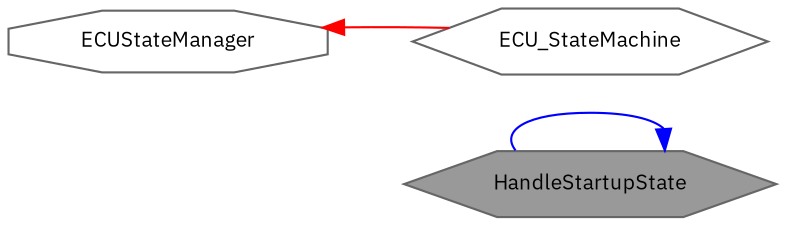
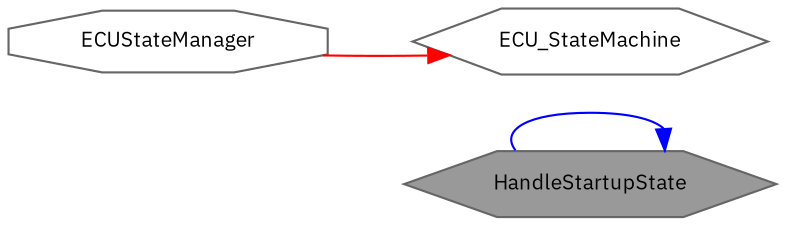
(397, 27) -> (375, 56)
